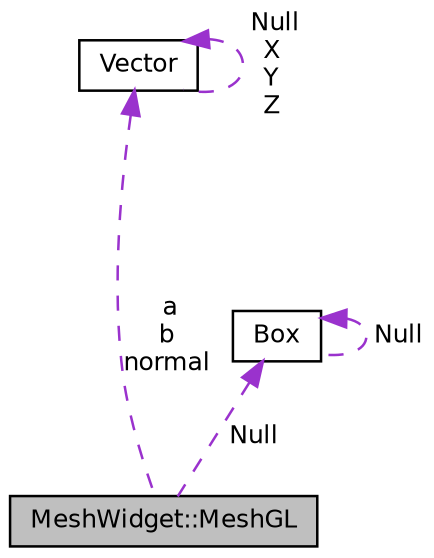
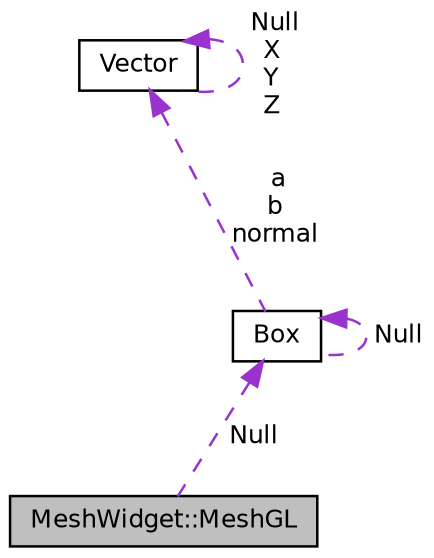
(118, 308) -> (214, 212)
